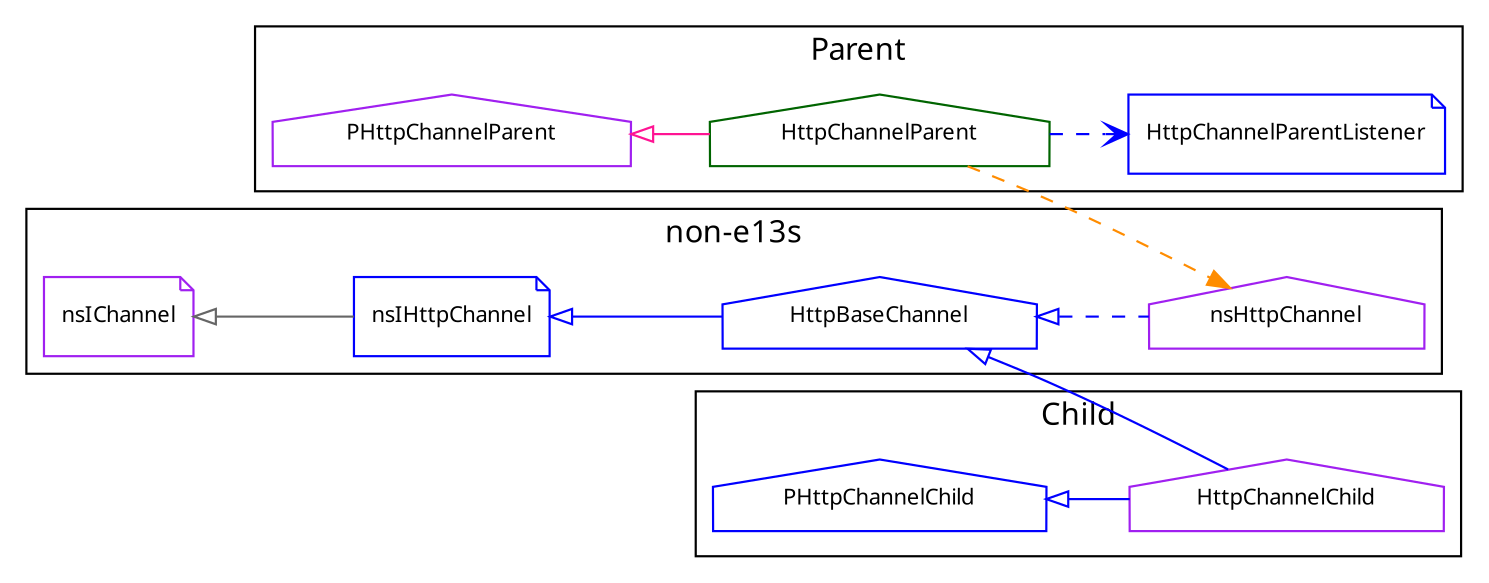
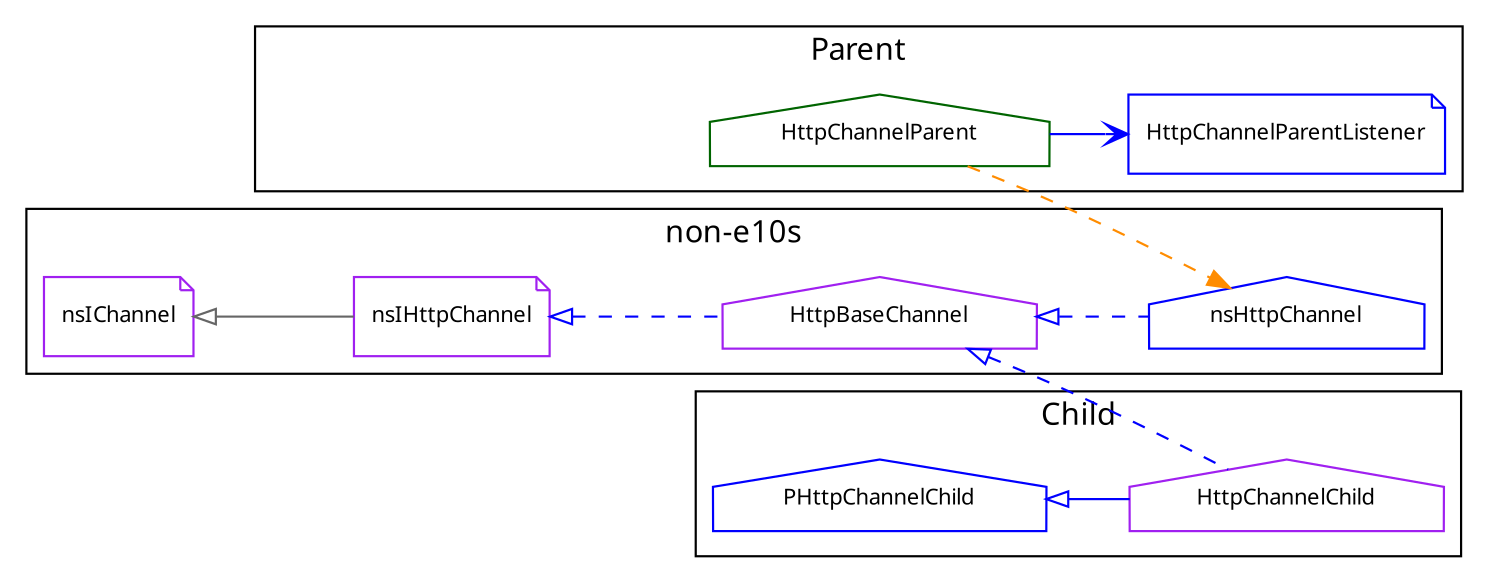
(452, 134) -> none
(1078, 134) -> (1078, 134)
(734, 234) -> (734, 234)
(452, 317) -> (452, 317)
(648, 317) -> (648, 317)
(880, 317) -> (880, 317)
(1287, 317) -> (1287, 317)
(1110, 410) -> (1110, 410)
